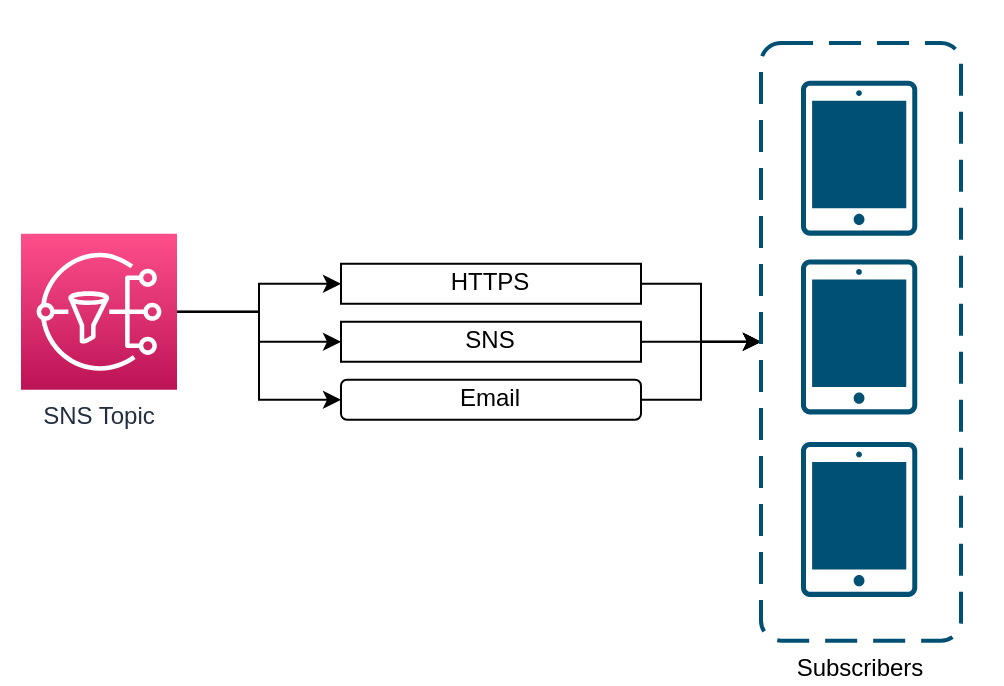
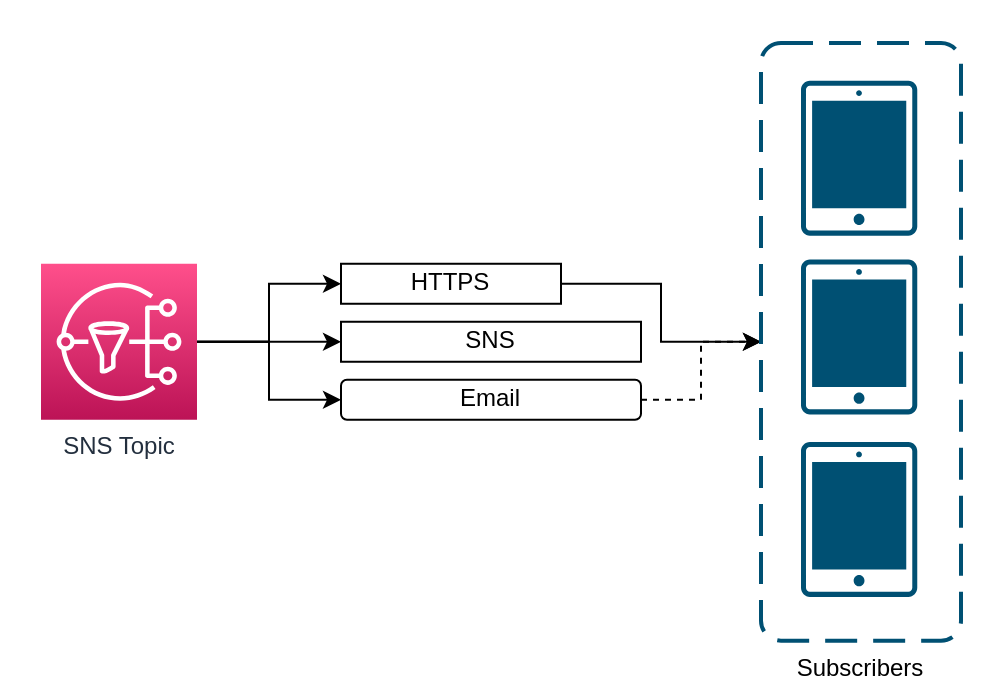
(491, 284) -> (451, 284)
(99, 312) -> (119, 342)
(650, 342) -> none
(700, 400) -> (700, 400)
